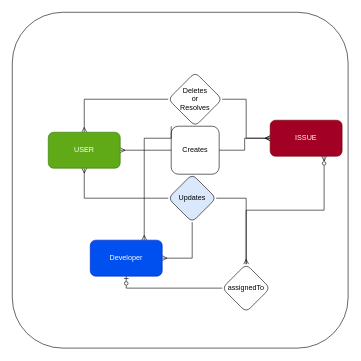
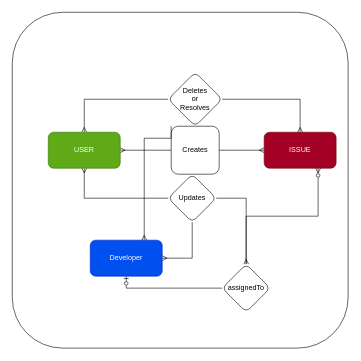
(306, 138) -> (300, 150)
(192, 198) -> (192, 198)
